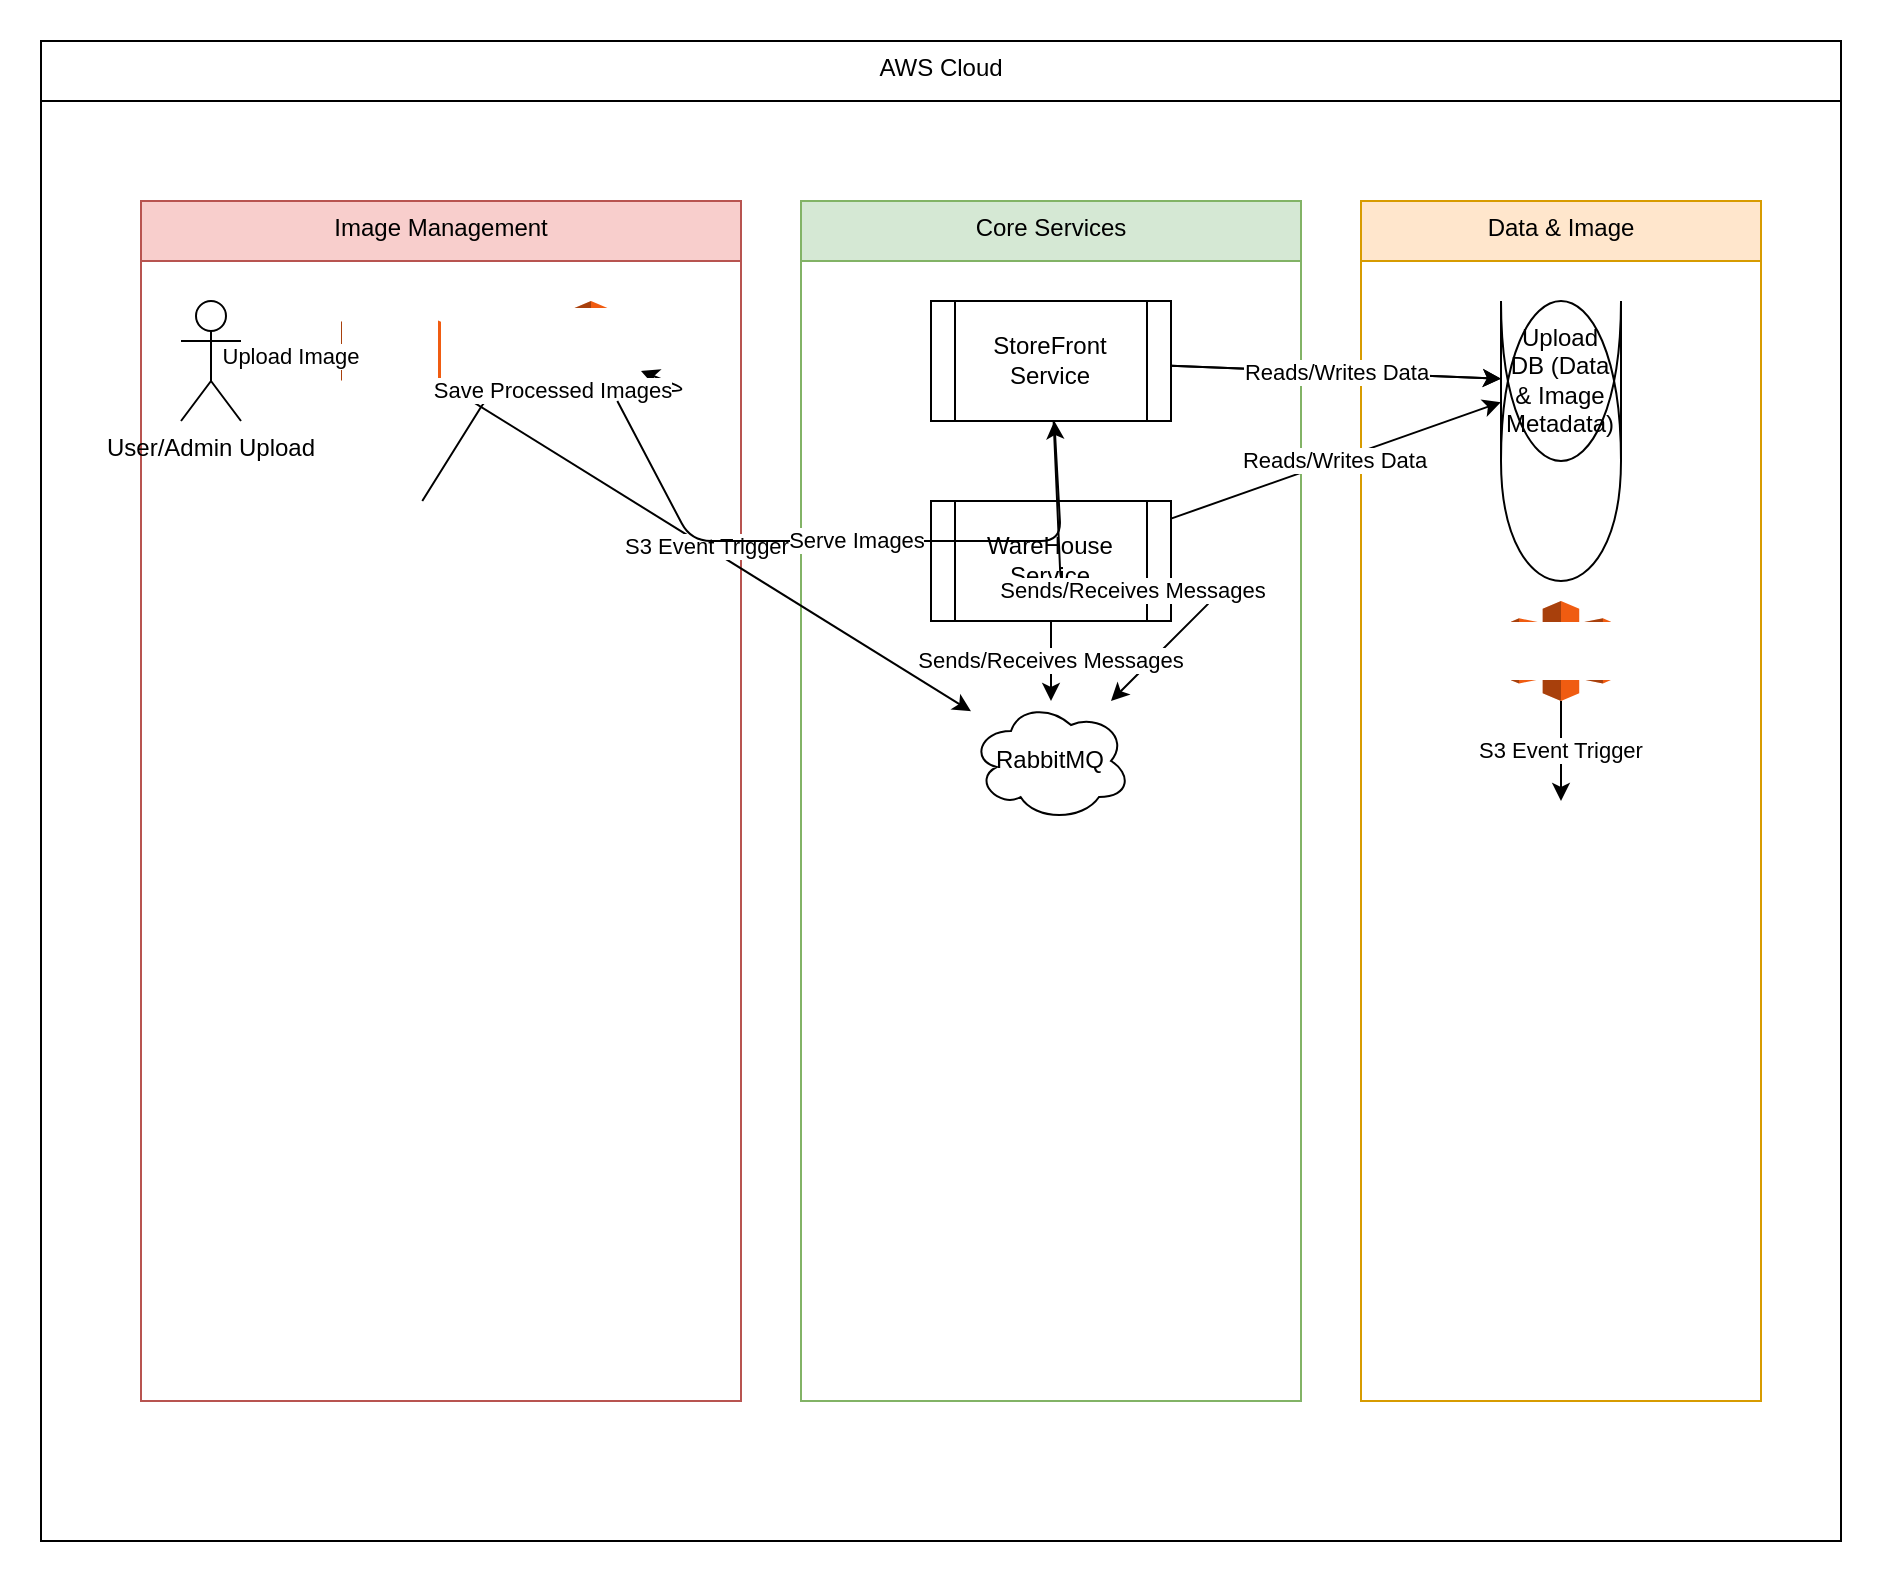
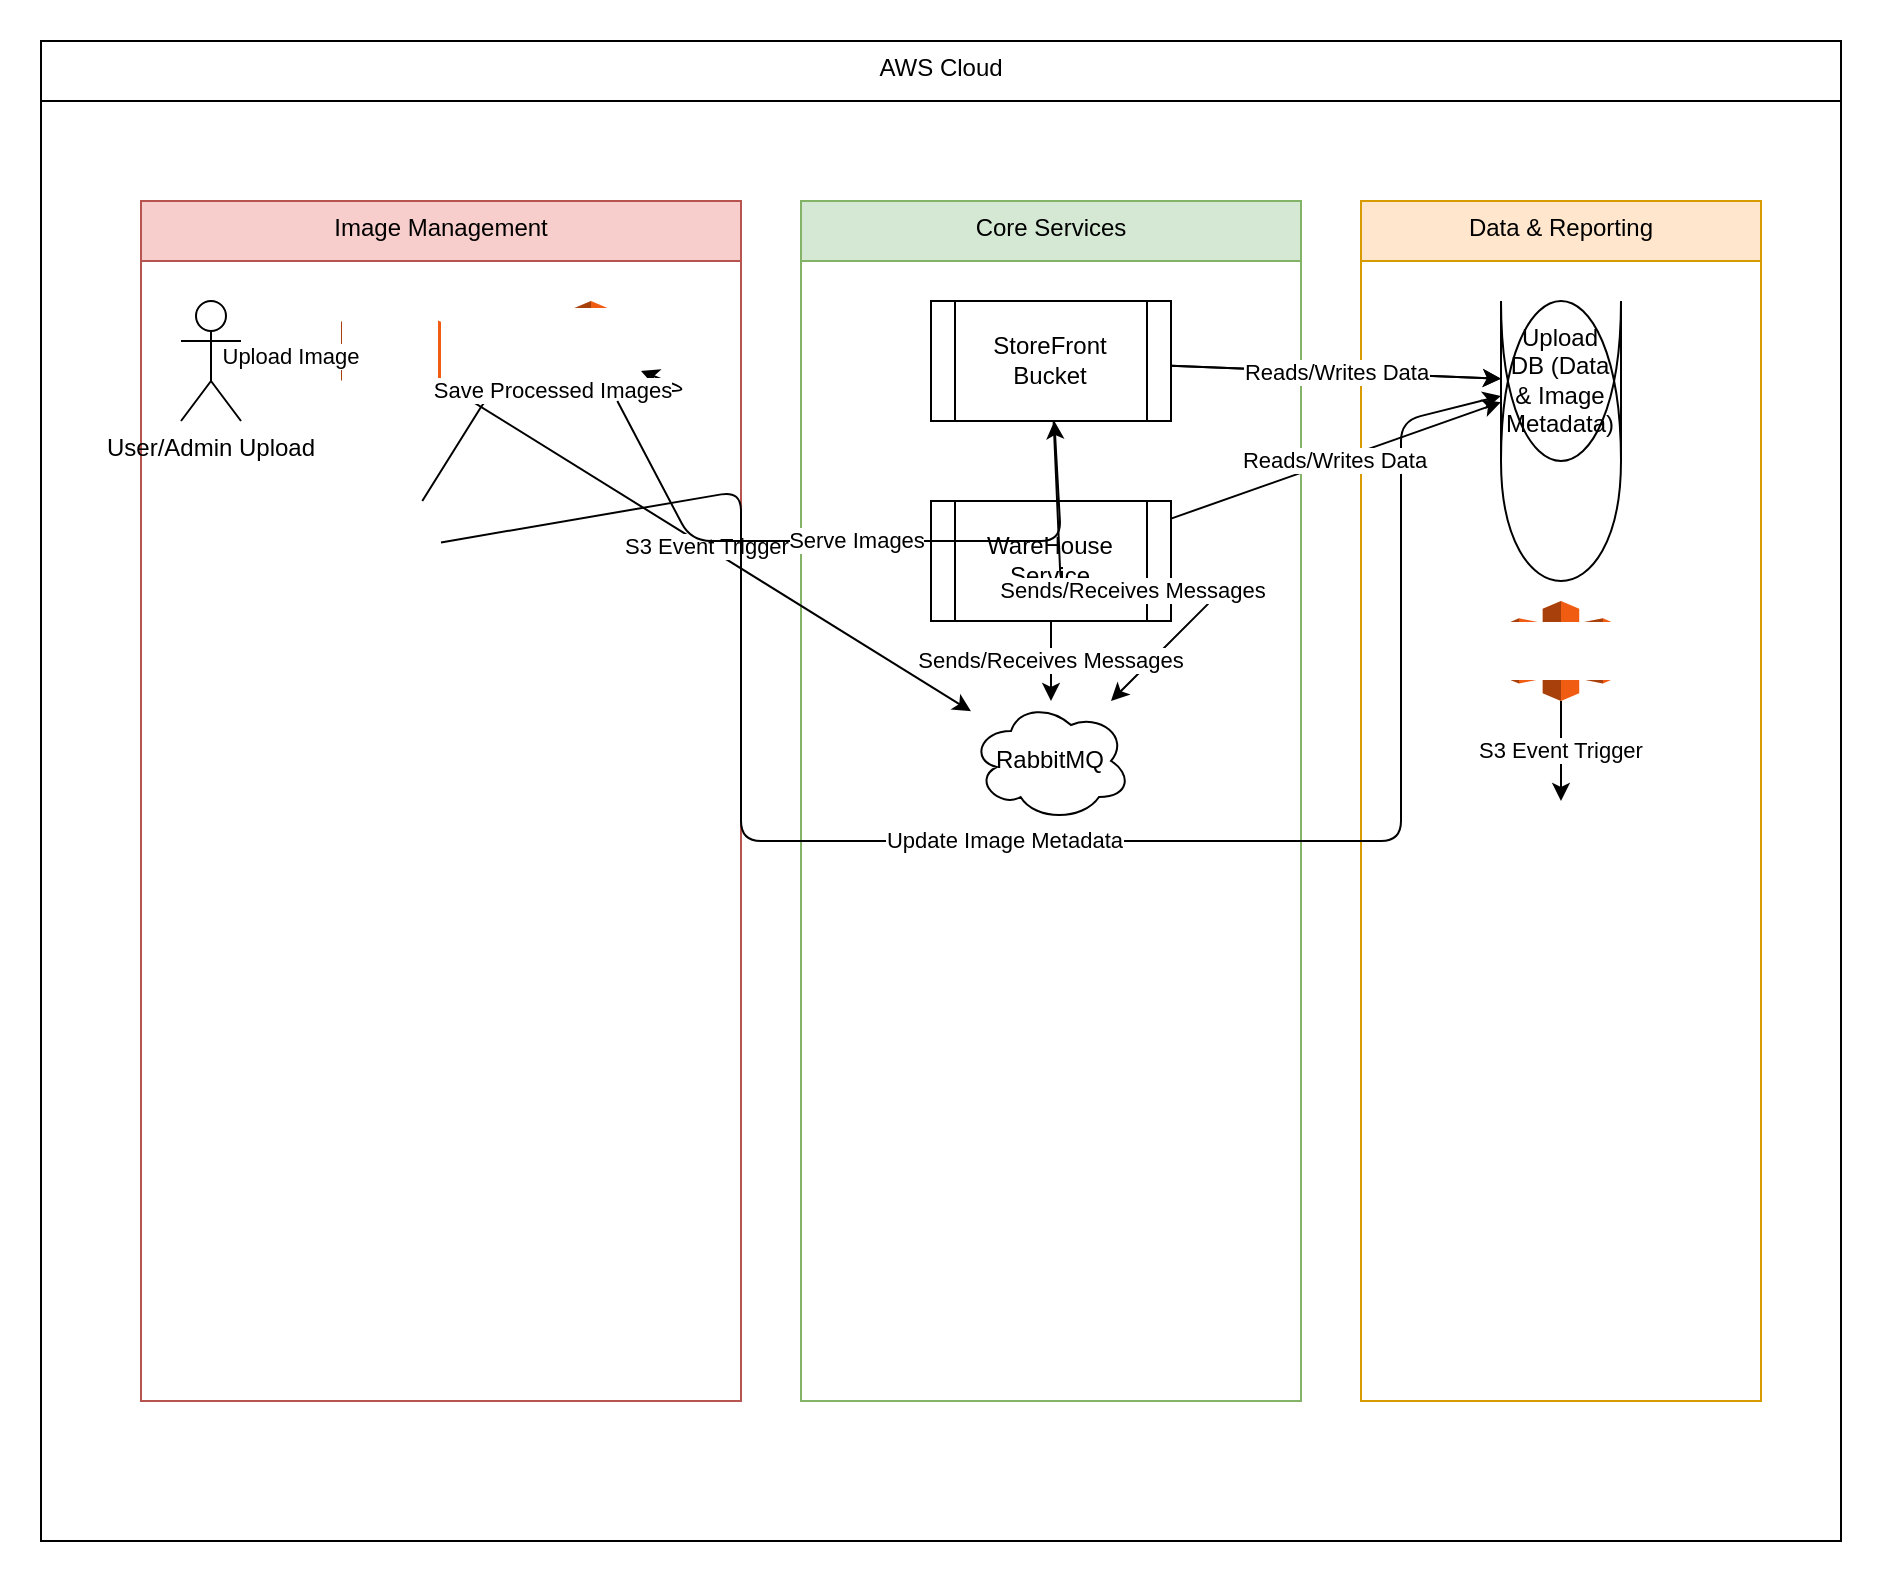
(1562, 229) -> (1562, 229)
(1051, 361) -> (1051, 361)
none -> (1250, 841)
